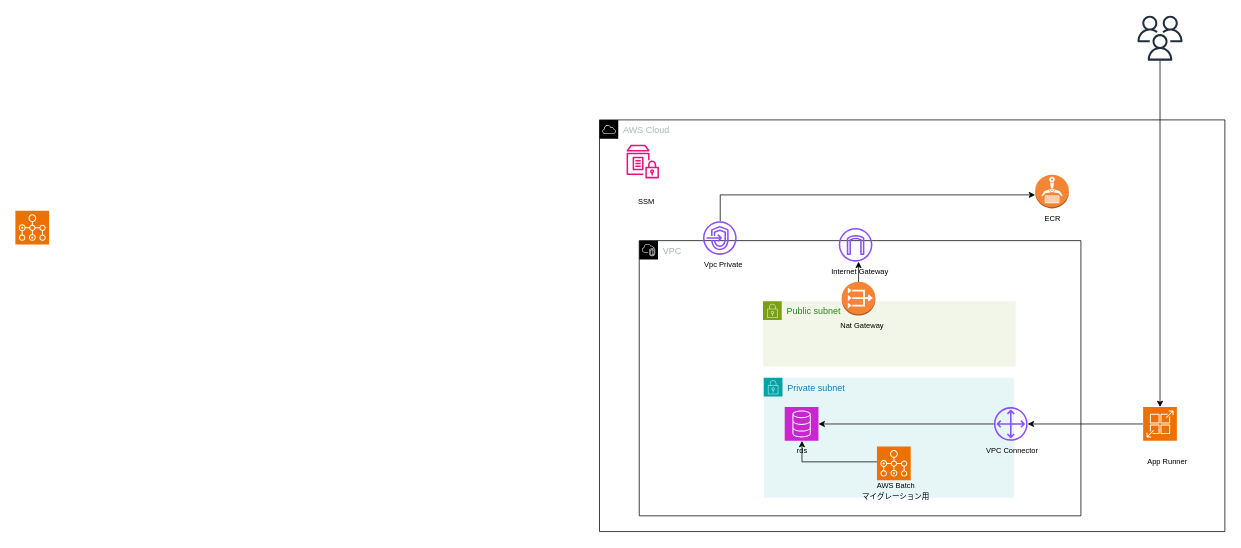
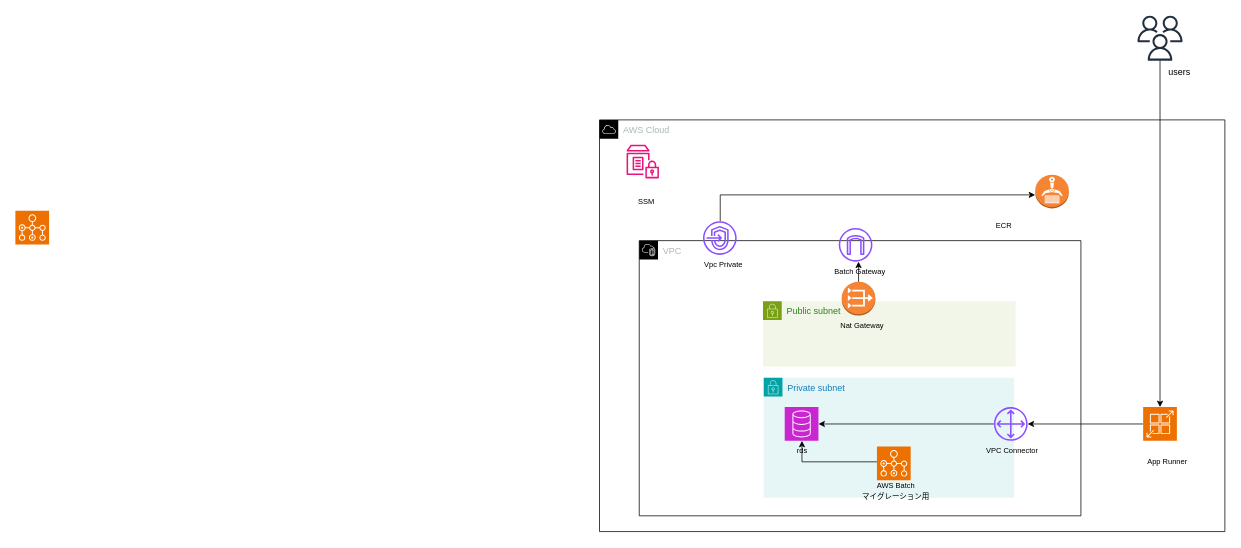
none -> (1179, 72)
(1052, 218) -> (1004, 225)
(860, 271) -> (860, 271)
